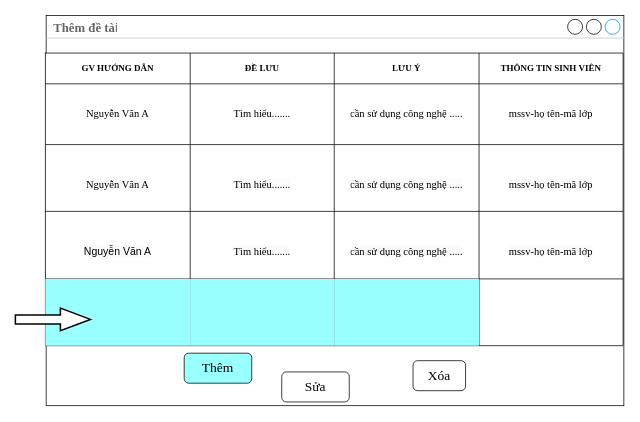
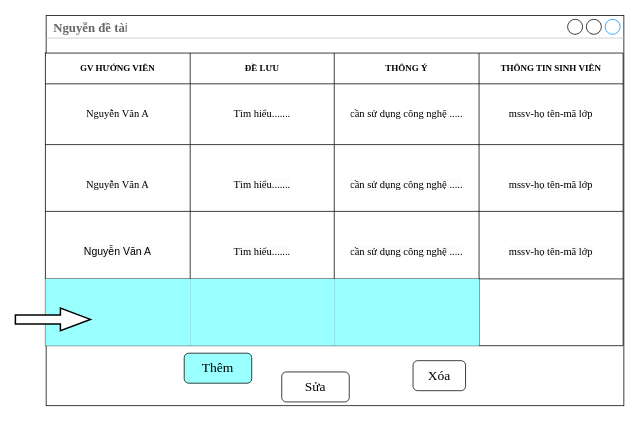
(88, 28) -> (95, 28)
(118, 69) -> (118, 69)
(407, 69) -> (407, 69)
